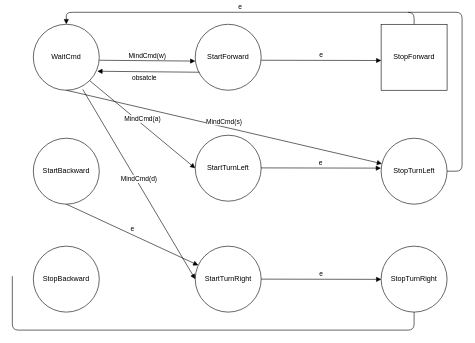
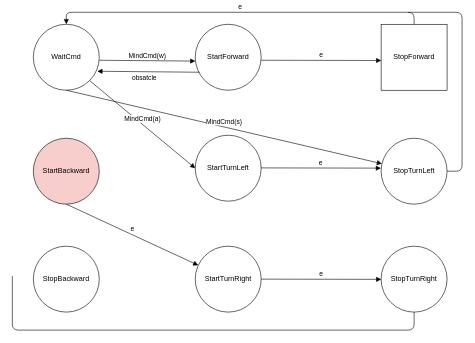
(66, 171) -> (66, 171)
(138, 182) -> none
